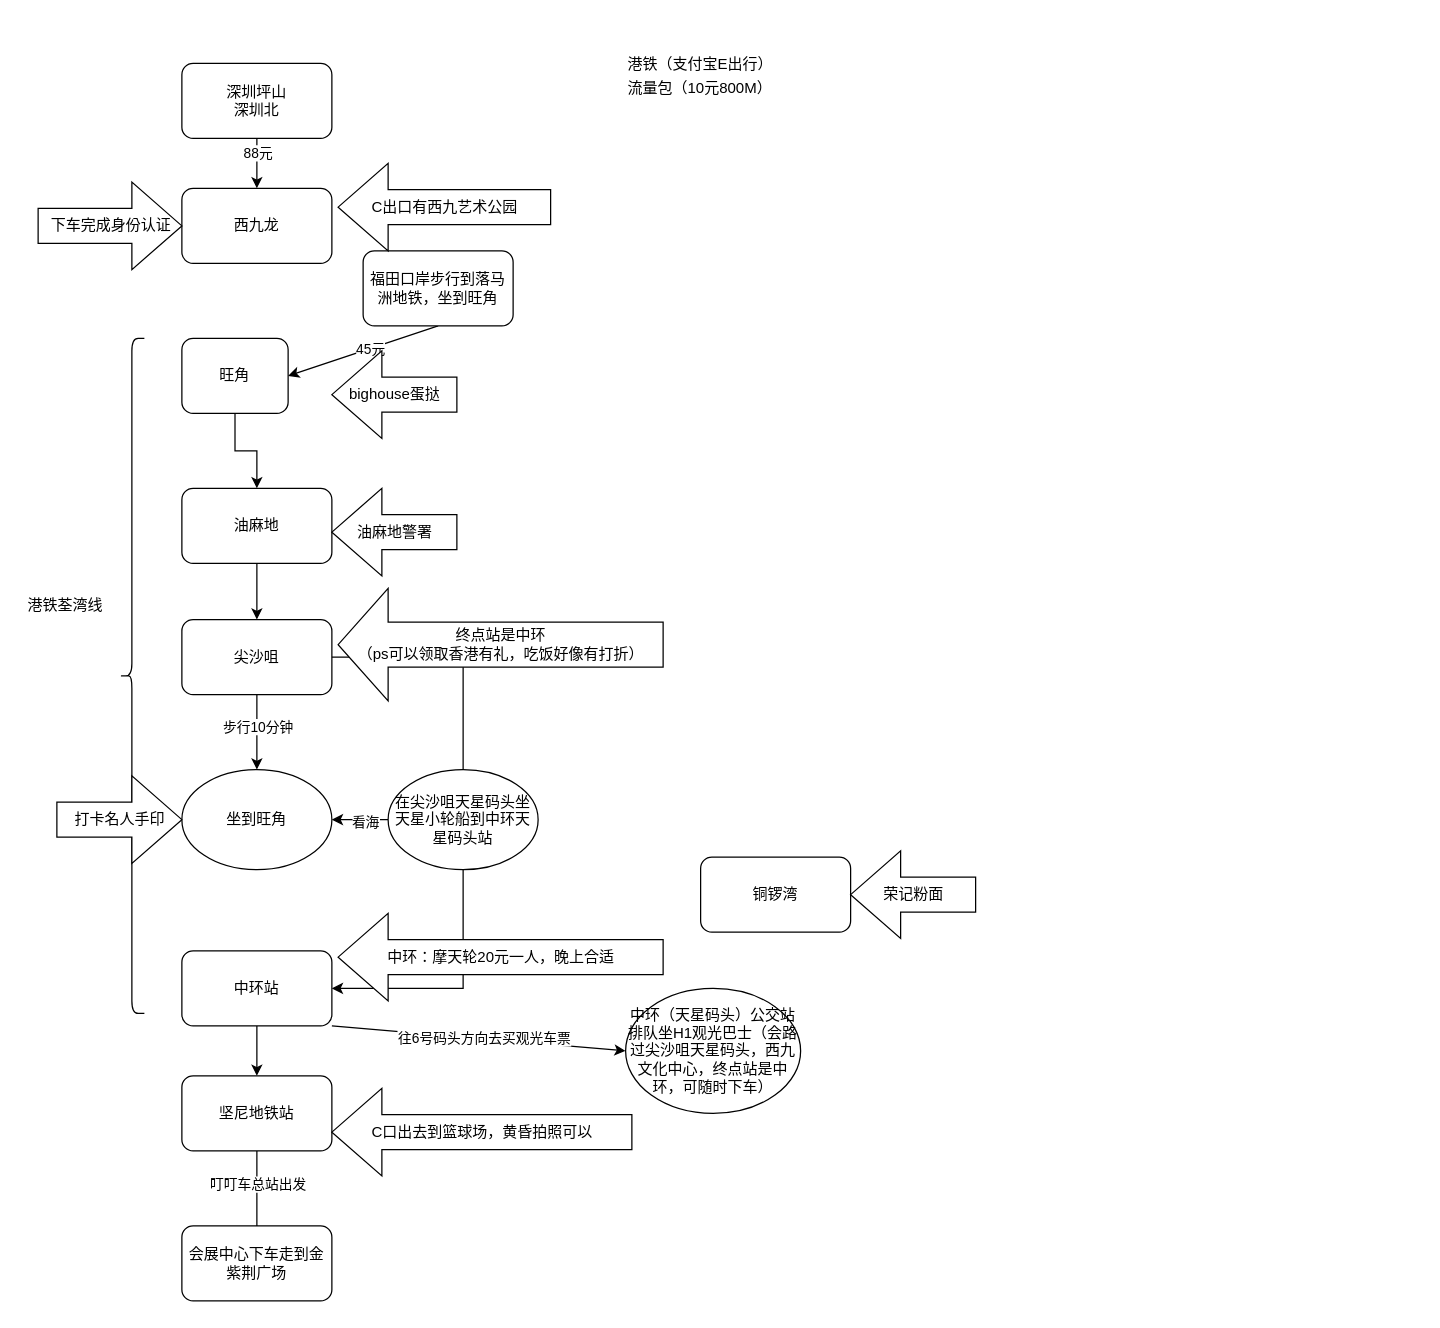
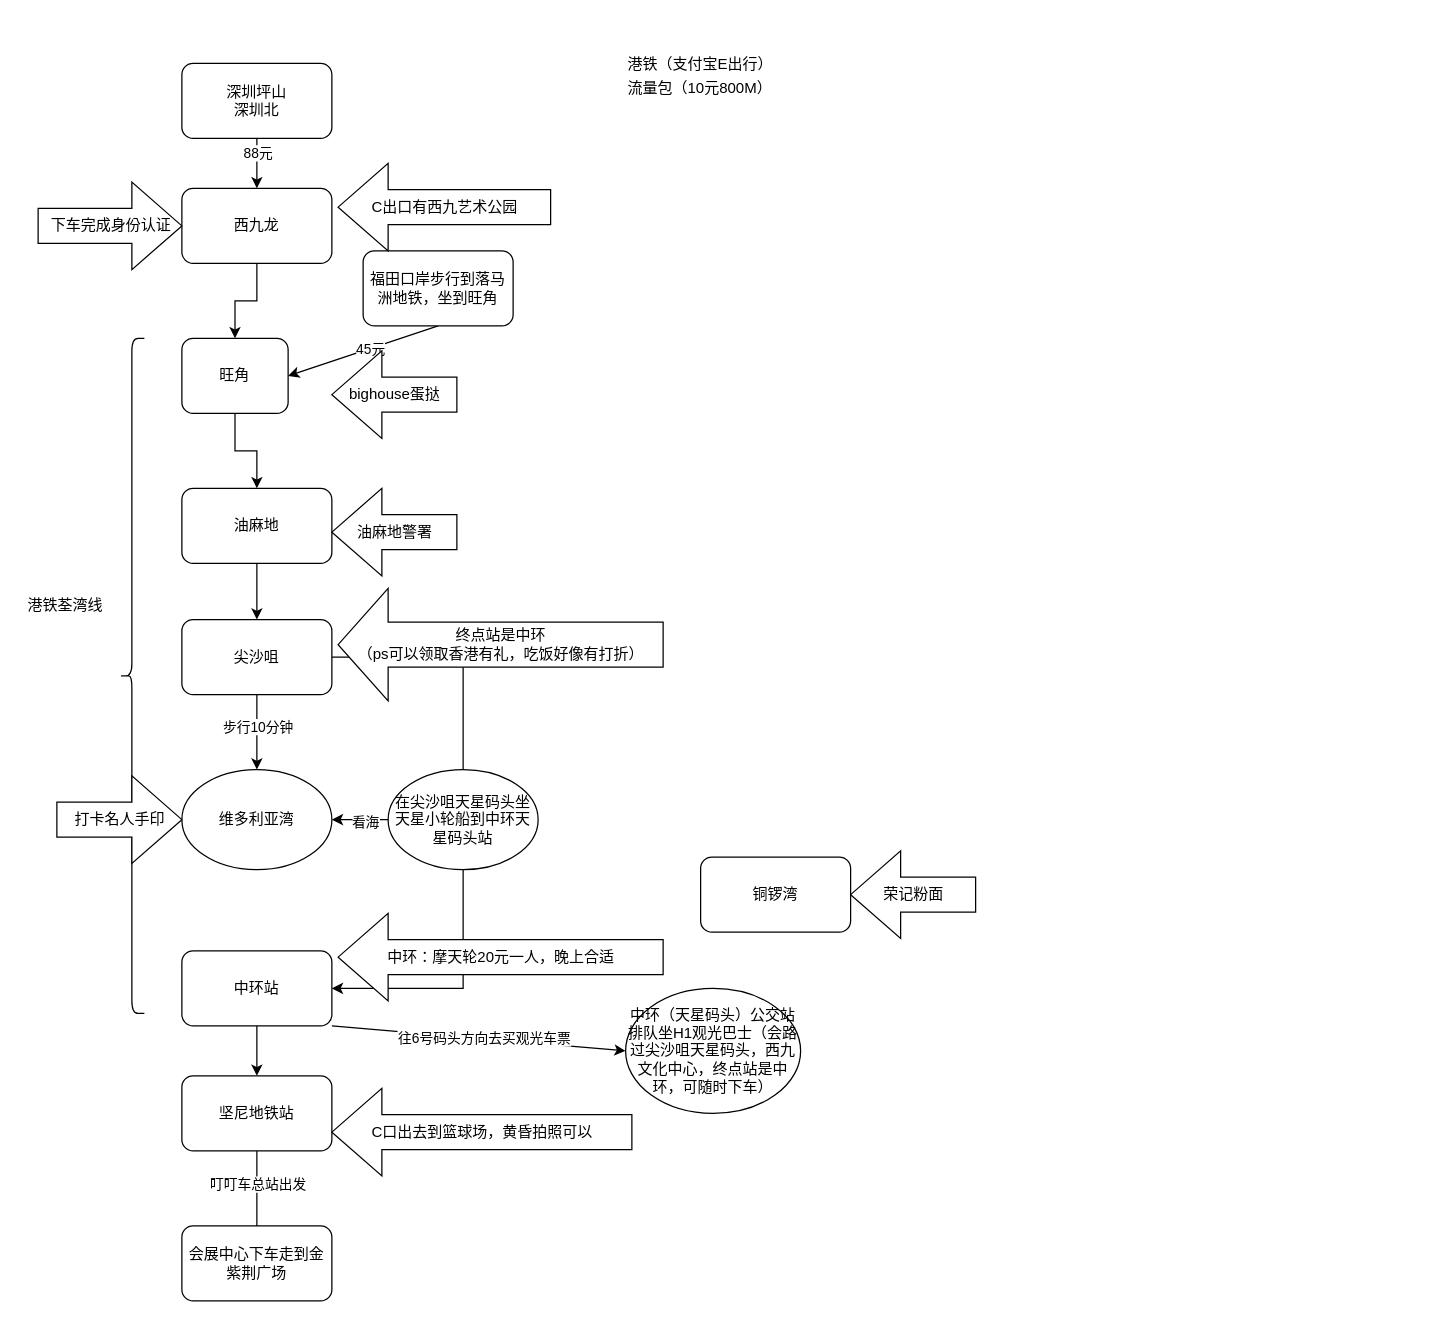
none -> (251, 301)
(257, 819) -> (257, 819)
